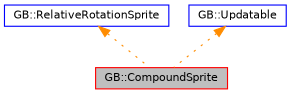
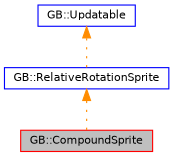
(195, 50) -> (87, 53)
